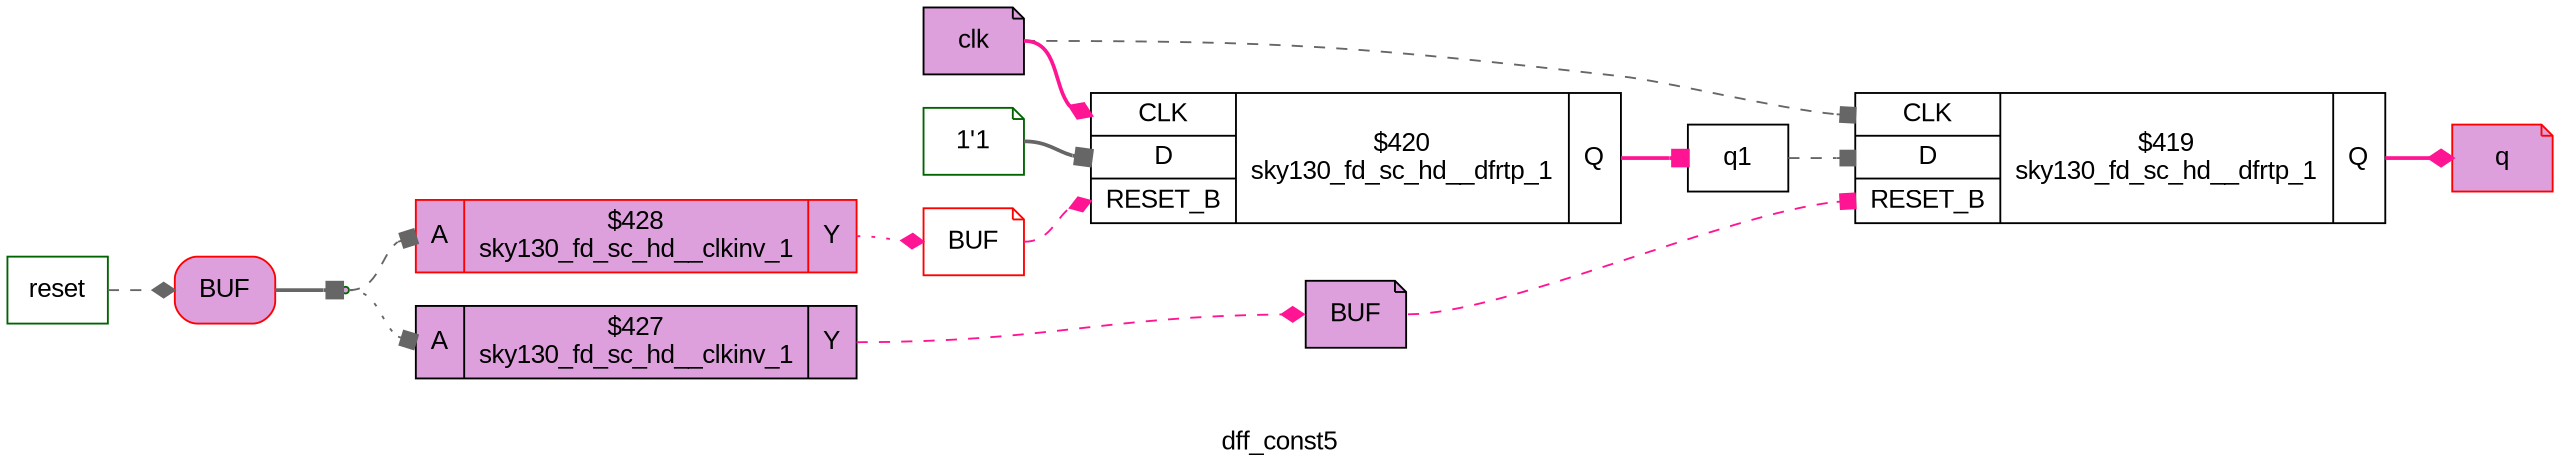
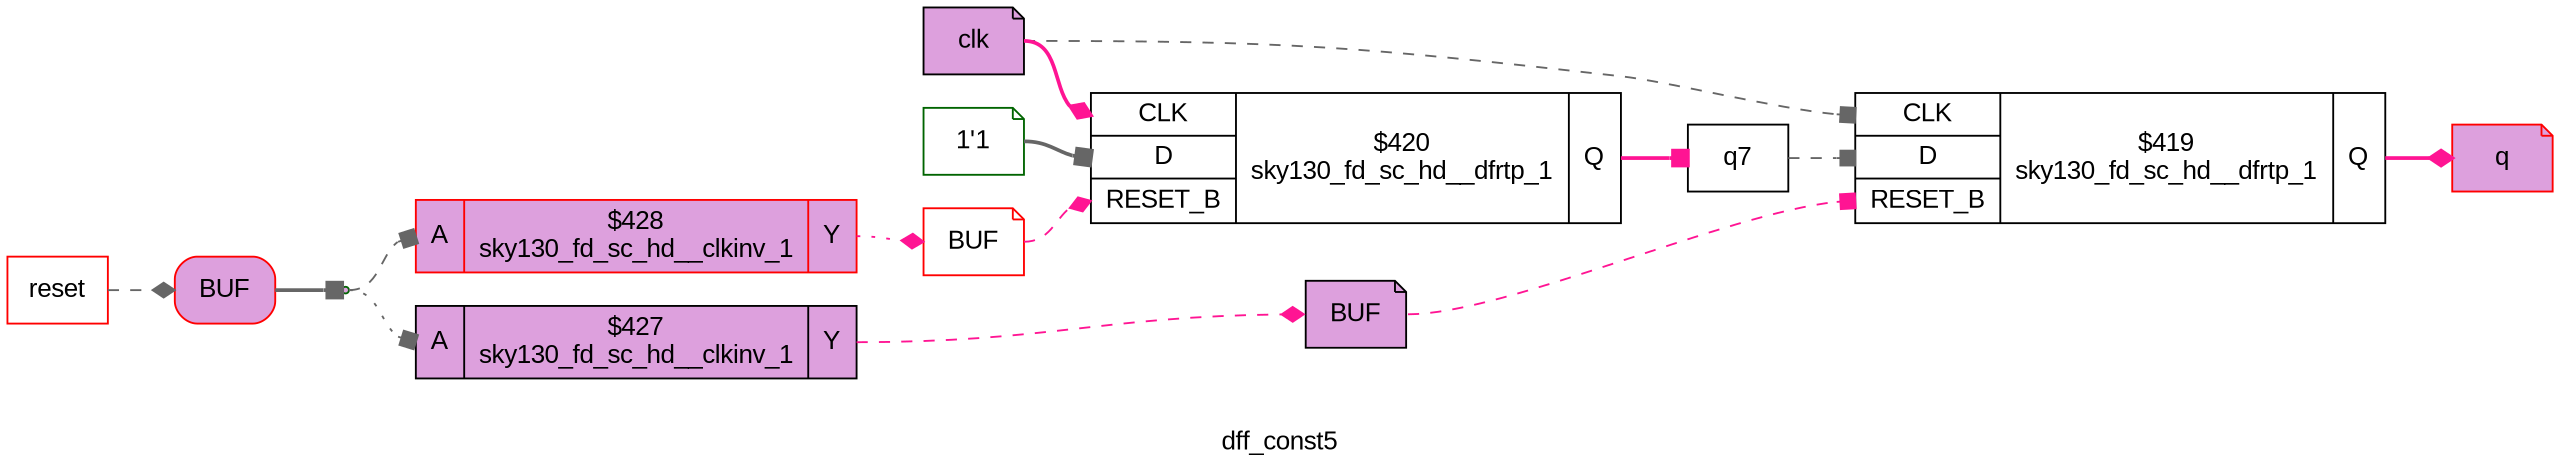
(1738, 158) -> (1738, 158)
(58, 290) -> (58, 290)
